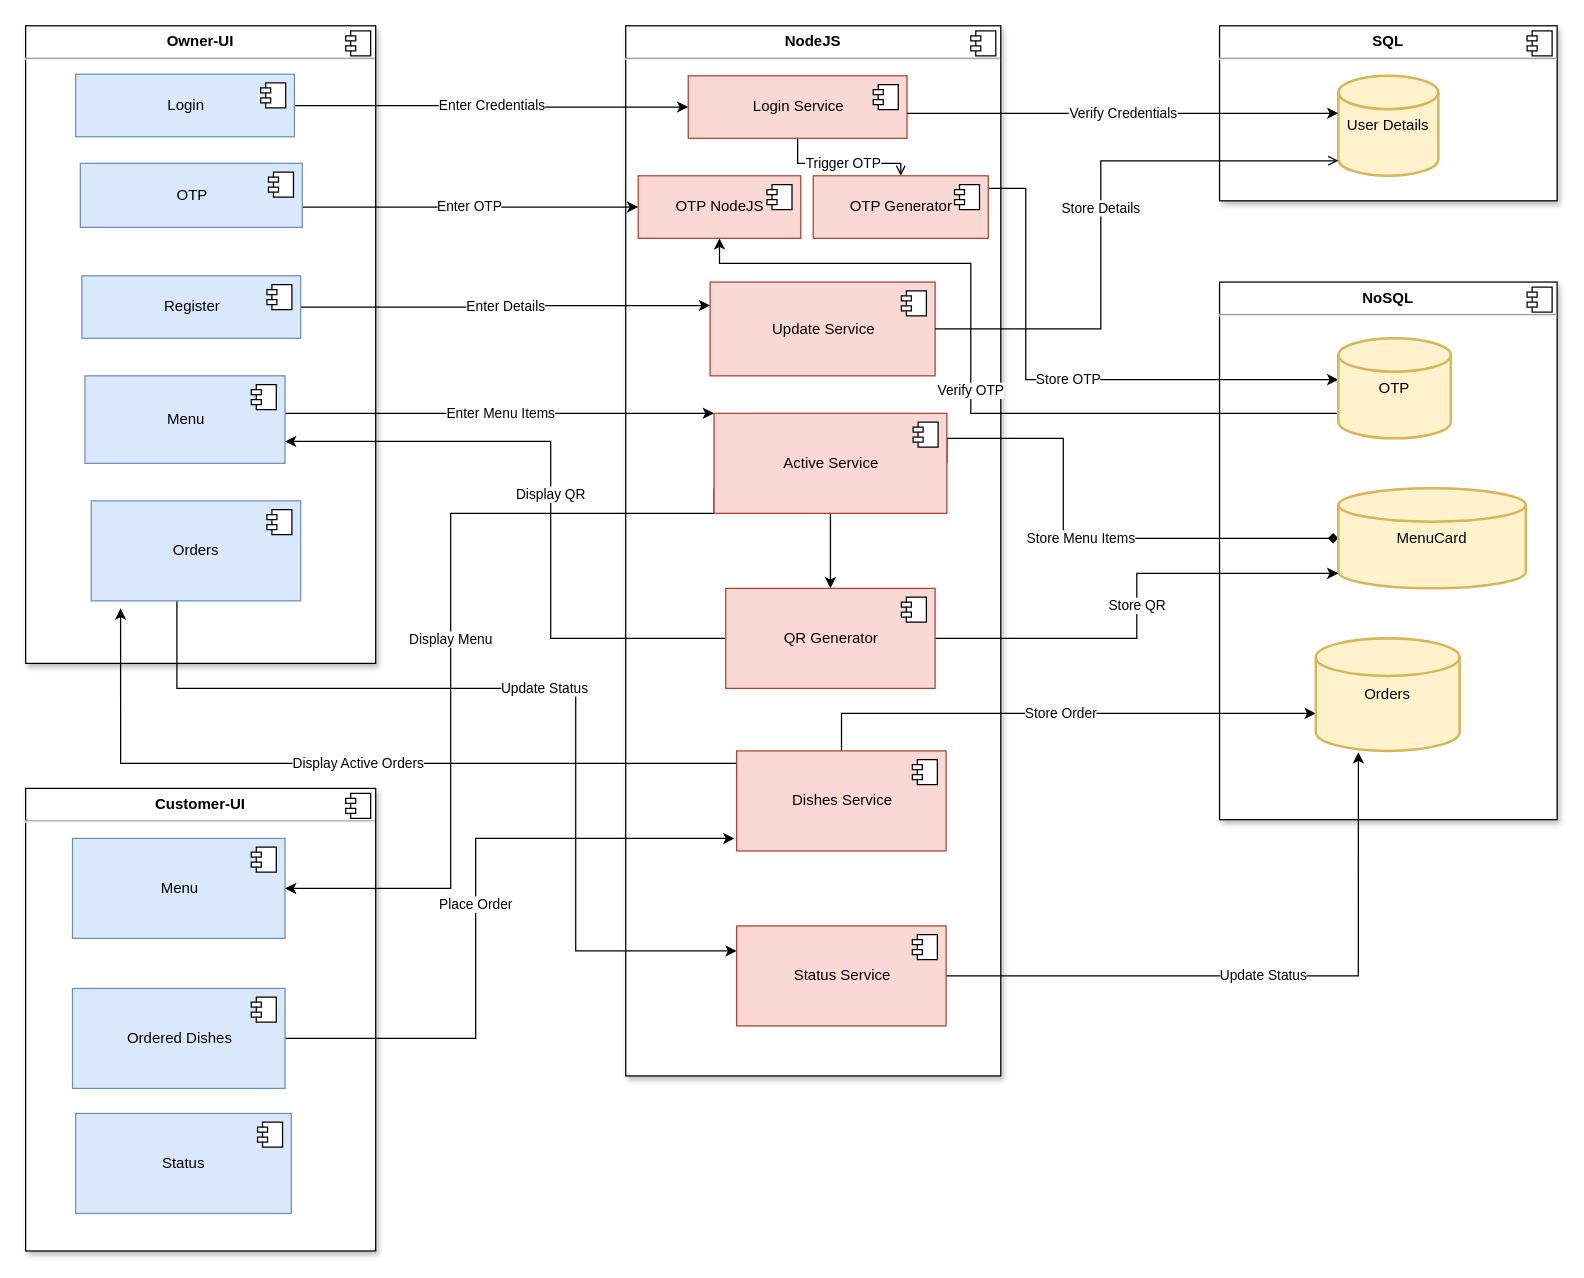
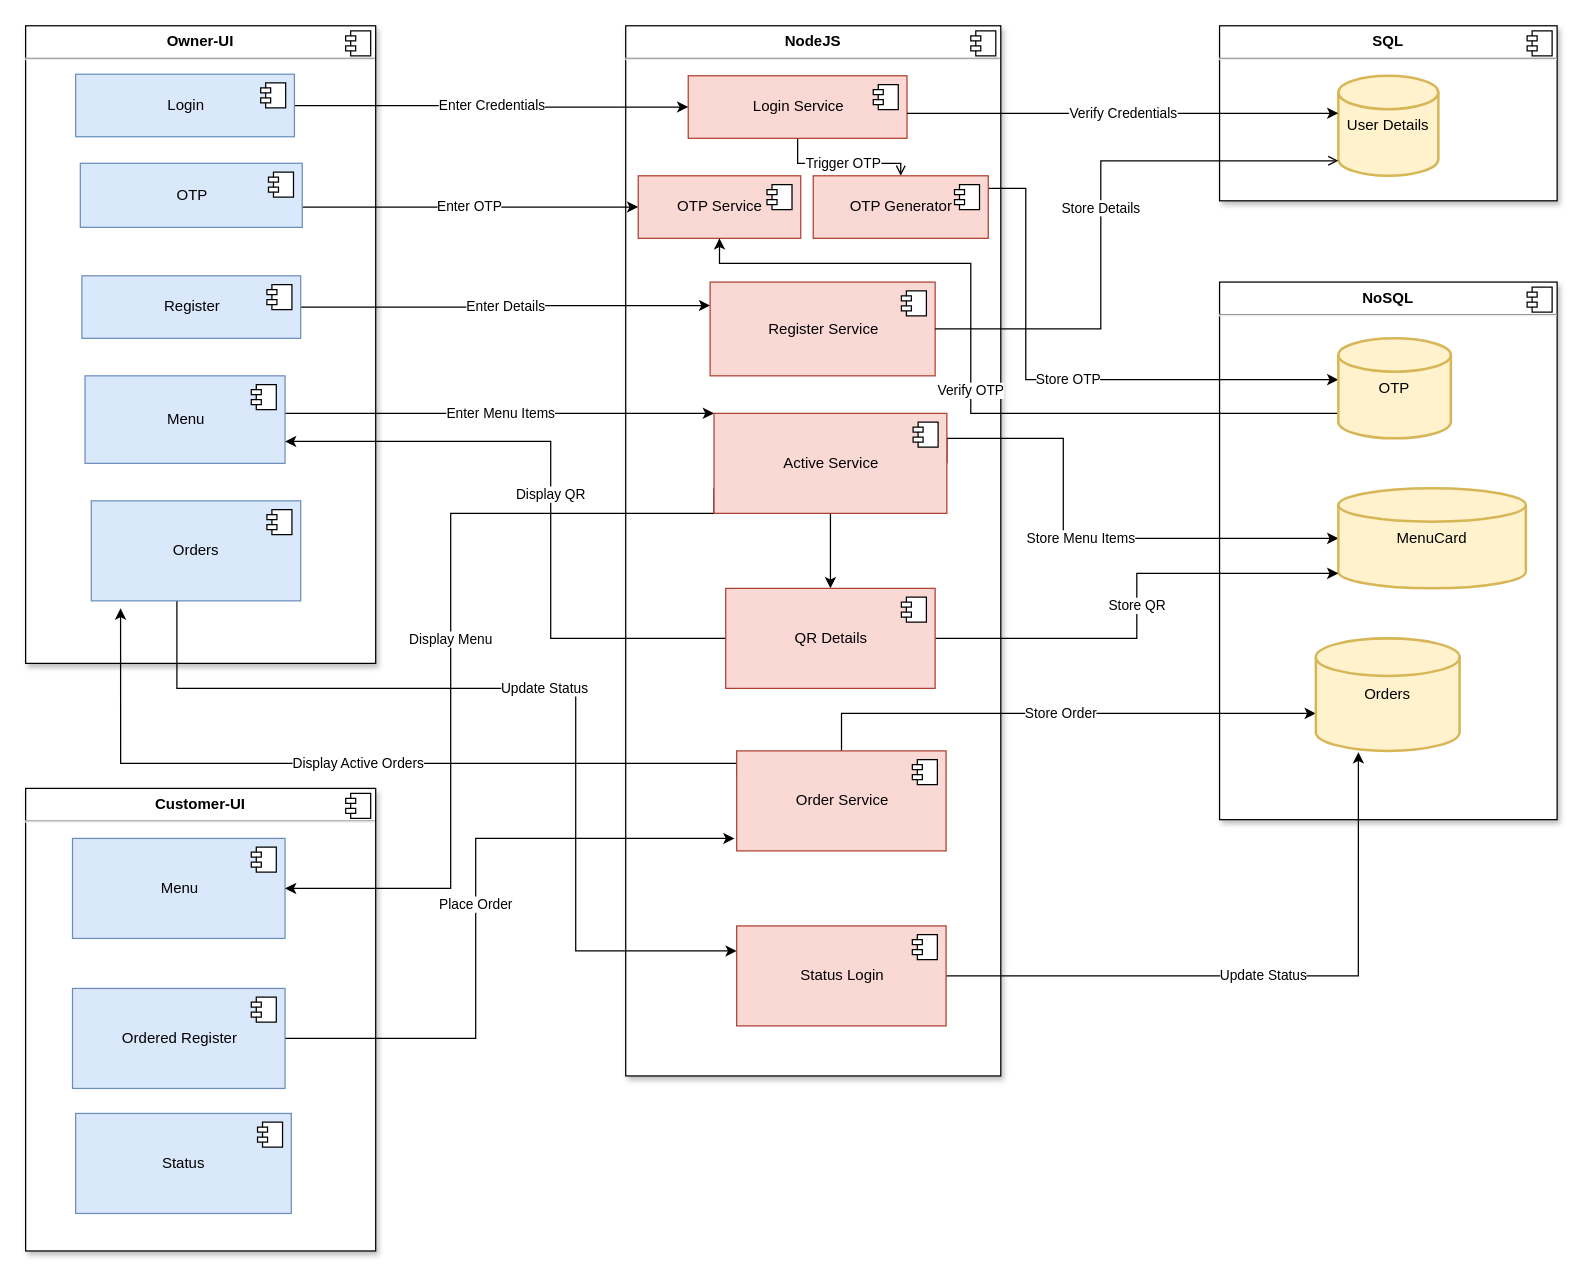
(720, 207) -> (720, 207)
(824, 329) -> (824, 329)
(1327, 538) -> (1328, 538)
(831, 638) -> (831, 638)
(843, 801) -> (843, 801)
(843, 976) -> (843, 976)
(180, 1038) -> (180, 1038)
